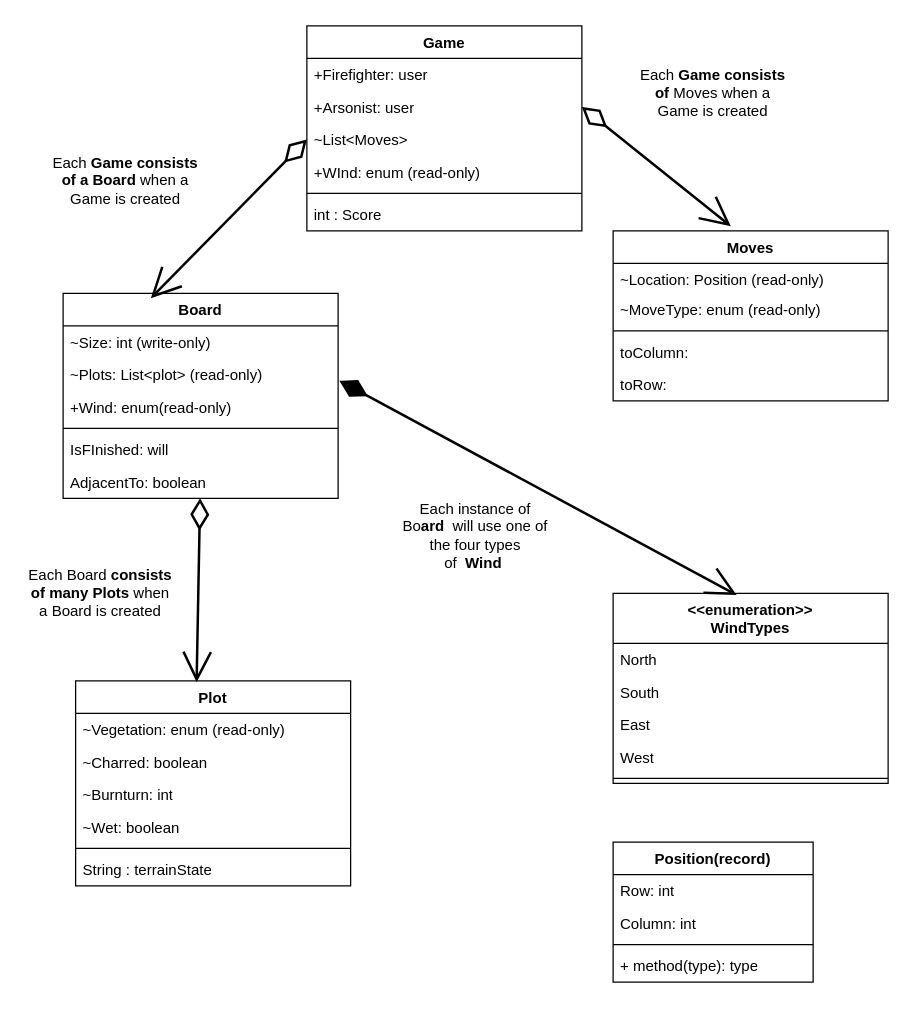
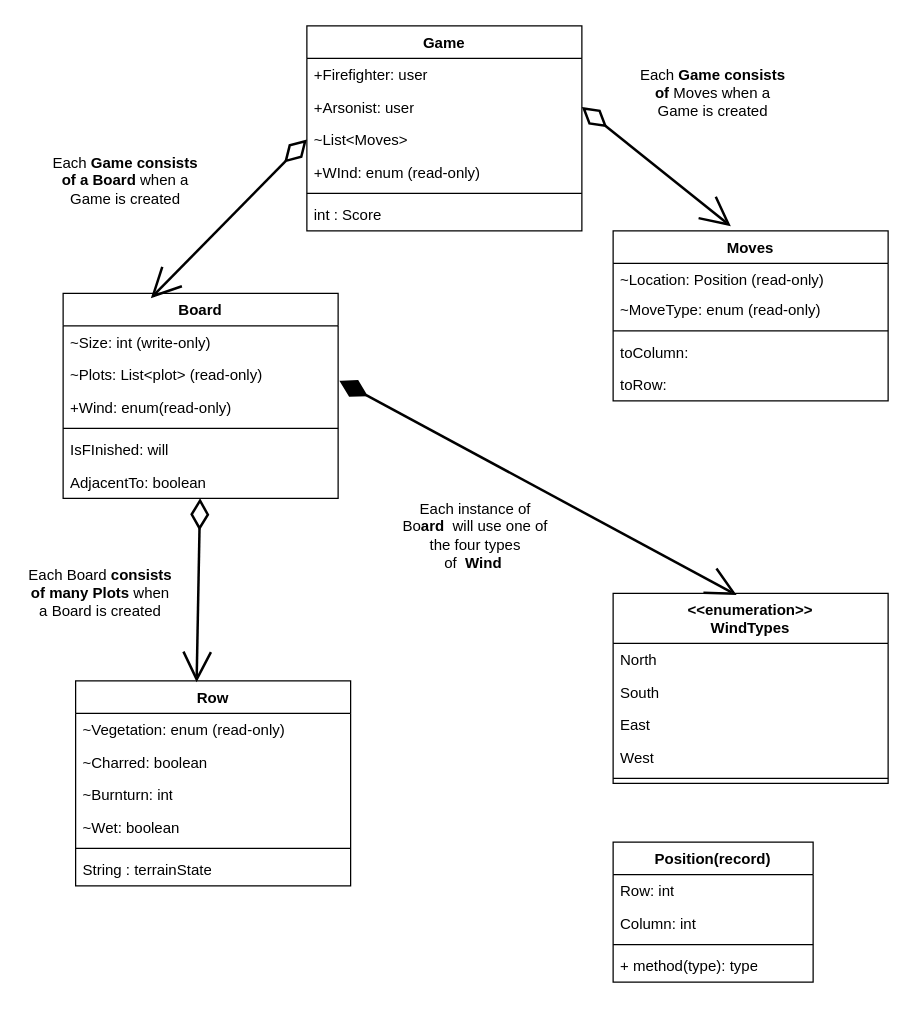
(213, 698) -> (213, 698)
